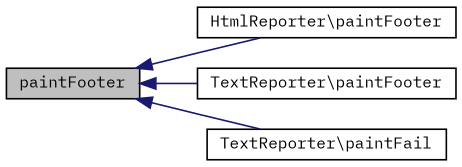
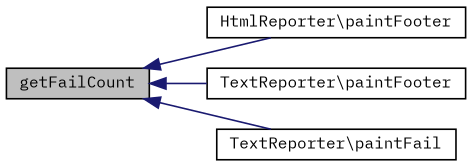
(73, 83) -> (78, 83)
